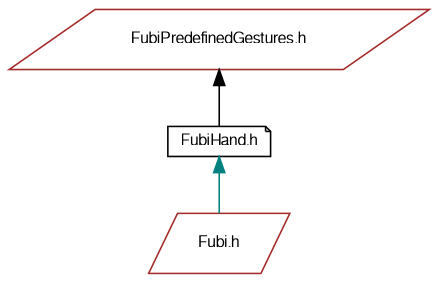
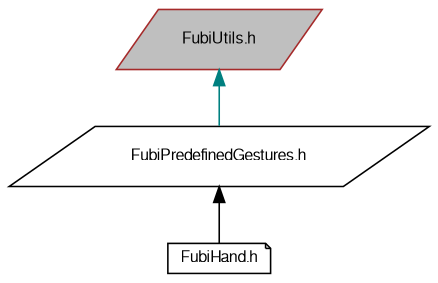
(219, 40) -> (219, 156)
none -> (219, 40)
(219, 243) -> none
